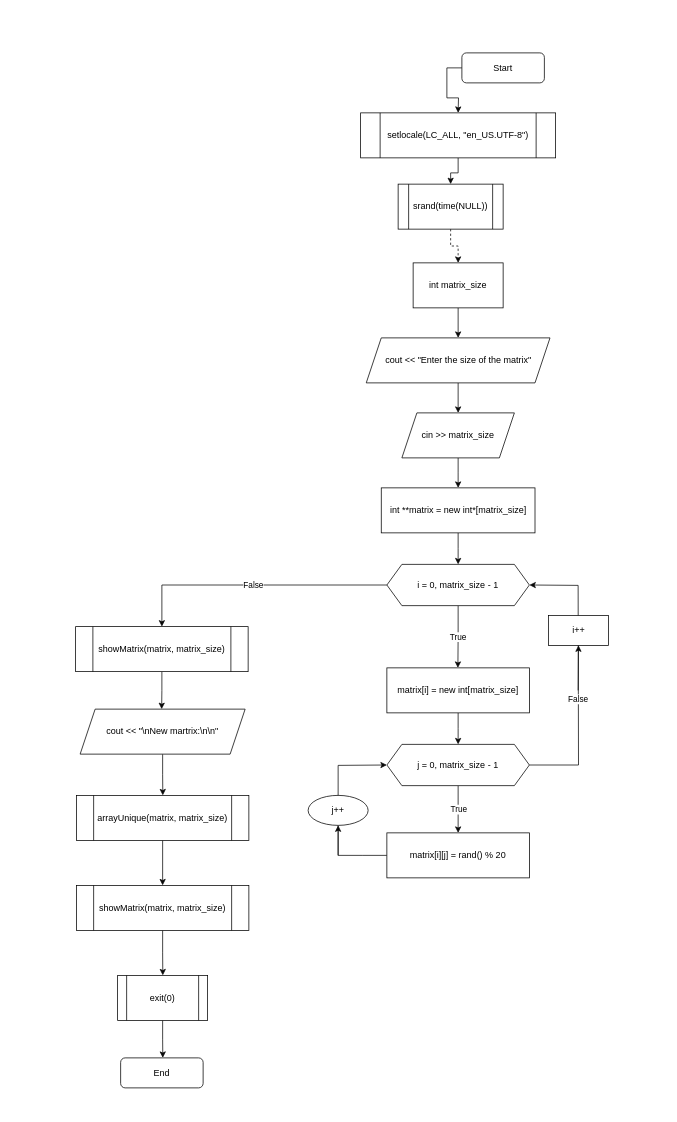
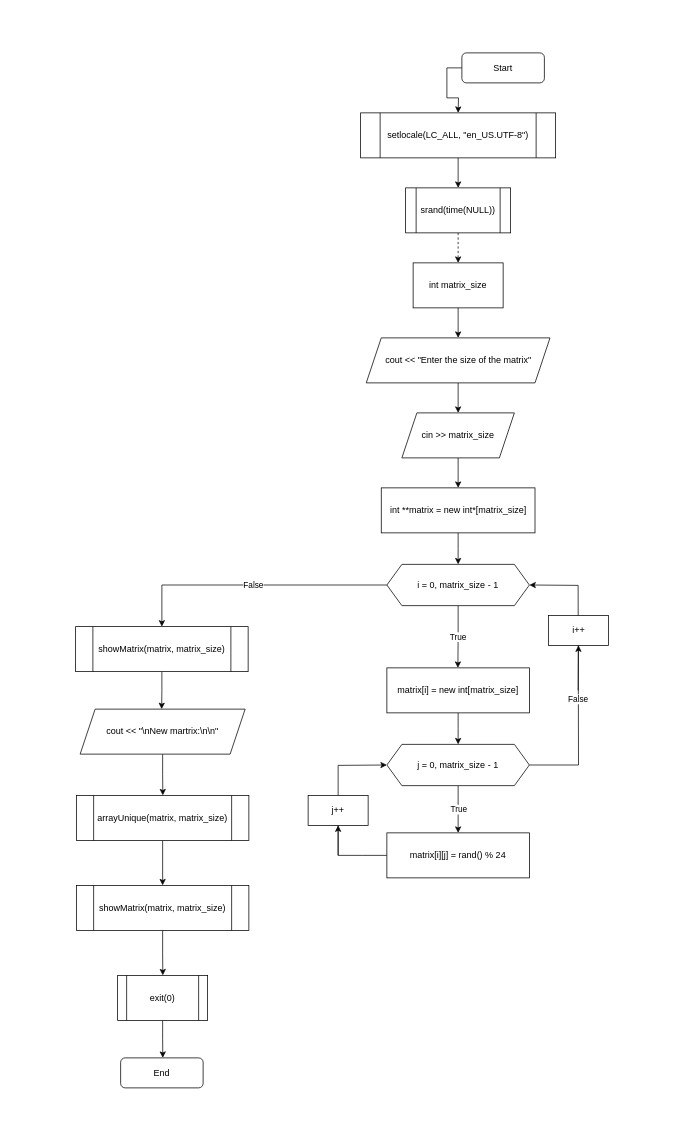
(450, 207) -> (458, 210)
(338, 810) -> (338, 810)
(458, 855) -> (458, 855)
